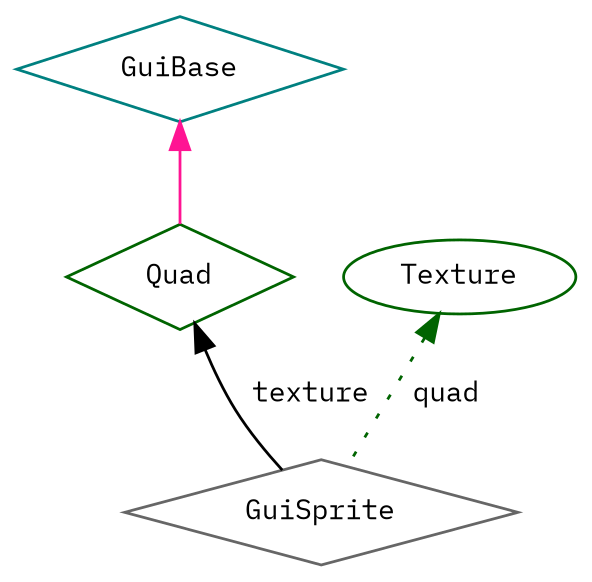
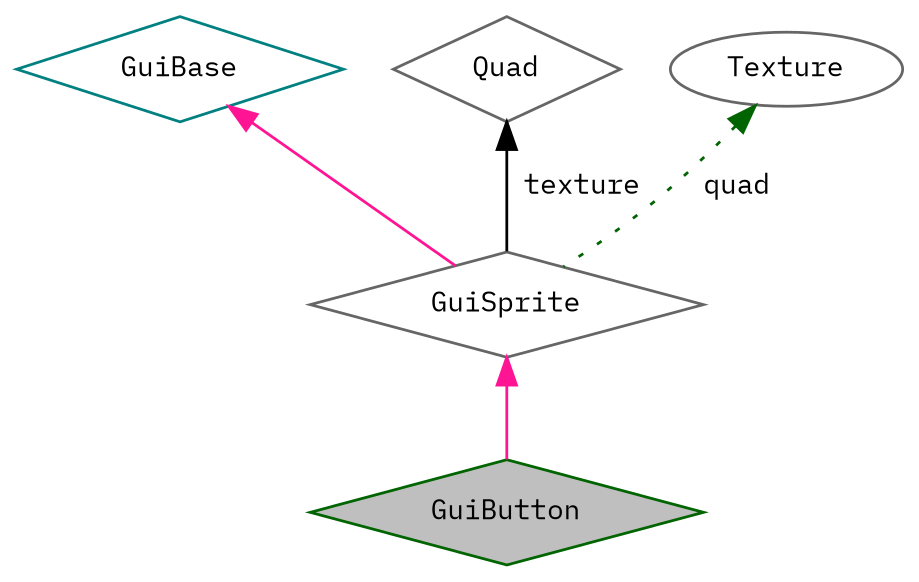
(180, 187) -> (354, 194)
(180, 277) -> (507, 69)
(460, 277) -> (787, 69)
none -> (507, 512)
